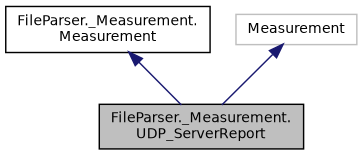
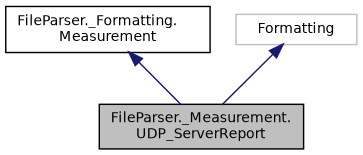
(108, 29) -> (108, 29)
(296, 29) -> (296, 29)
